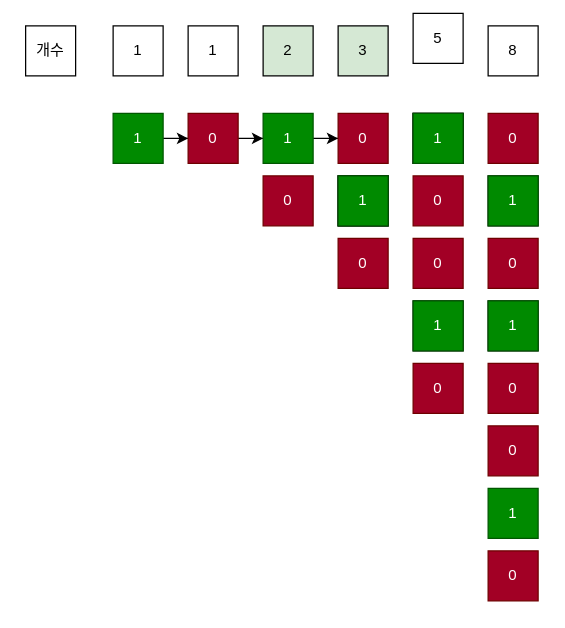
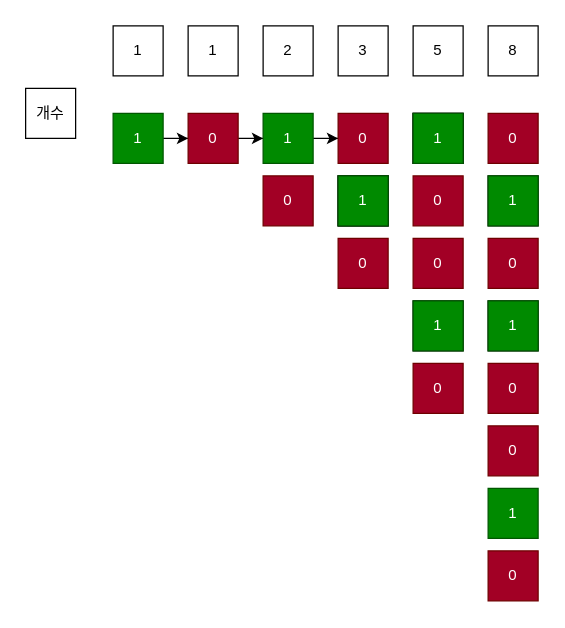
(438, 38) -> (438, 51)
(51, 51) -> (51, 113)
(288, 51) -> (288, 51)
(363, 51) -> (363, 51)
